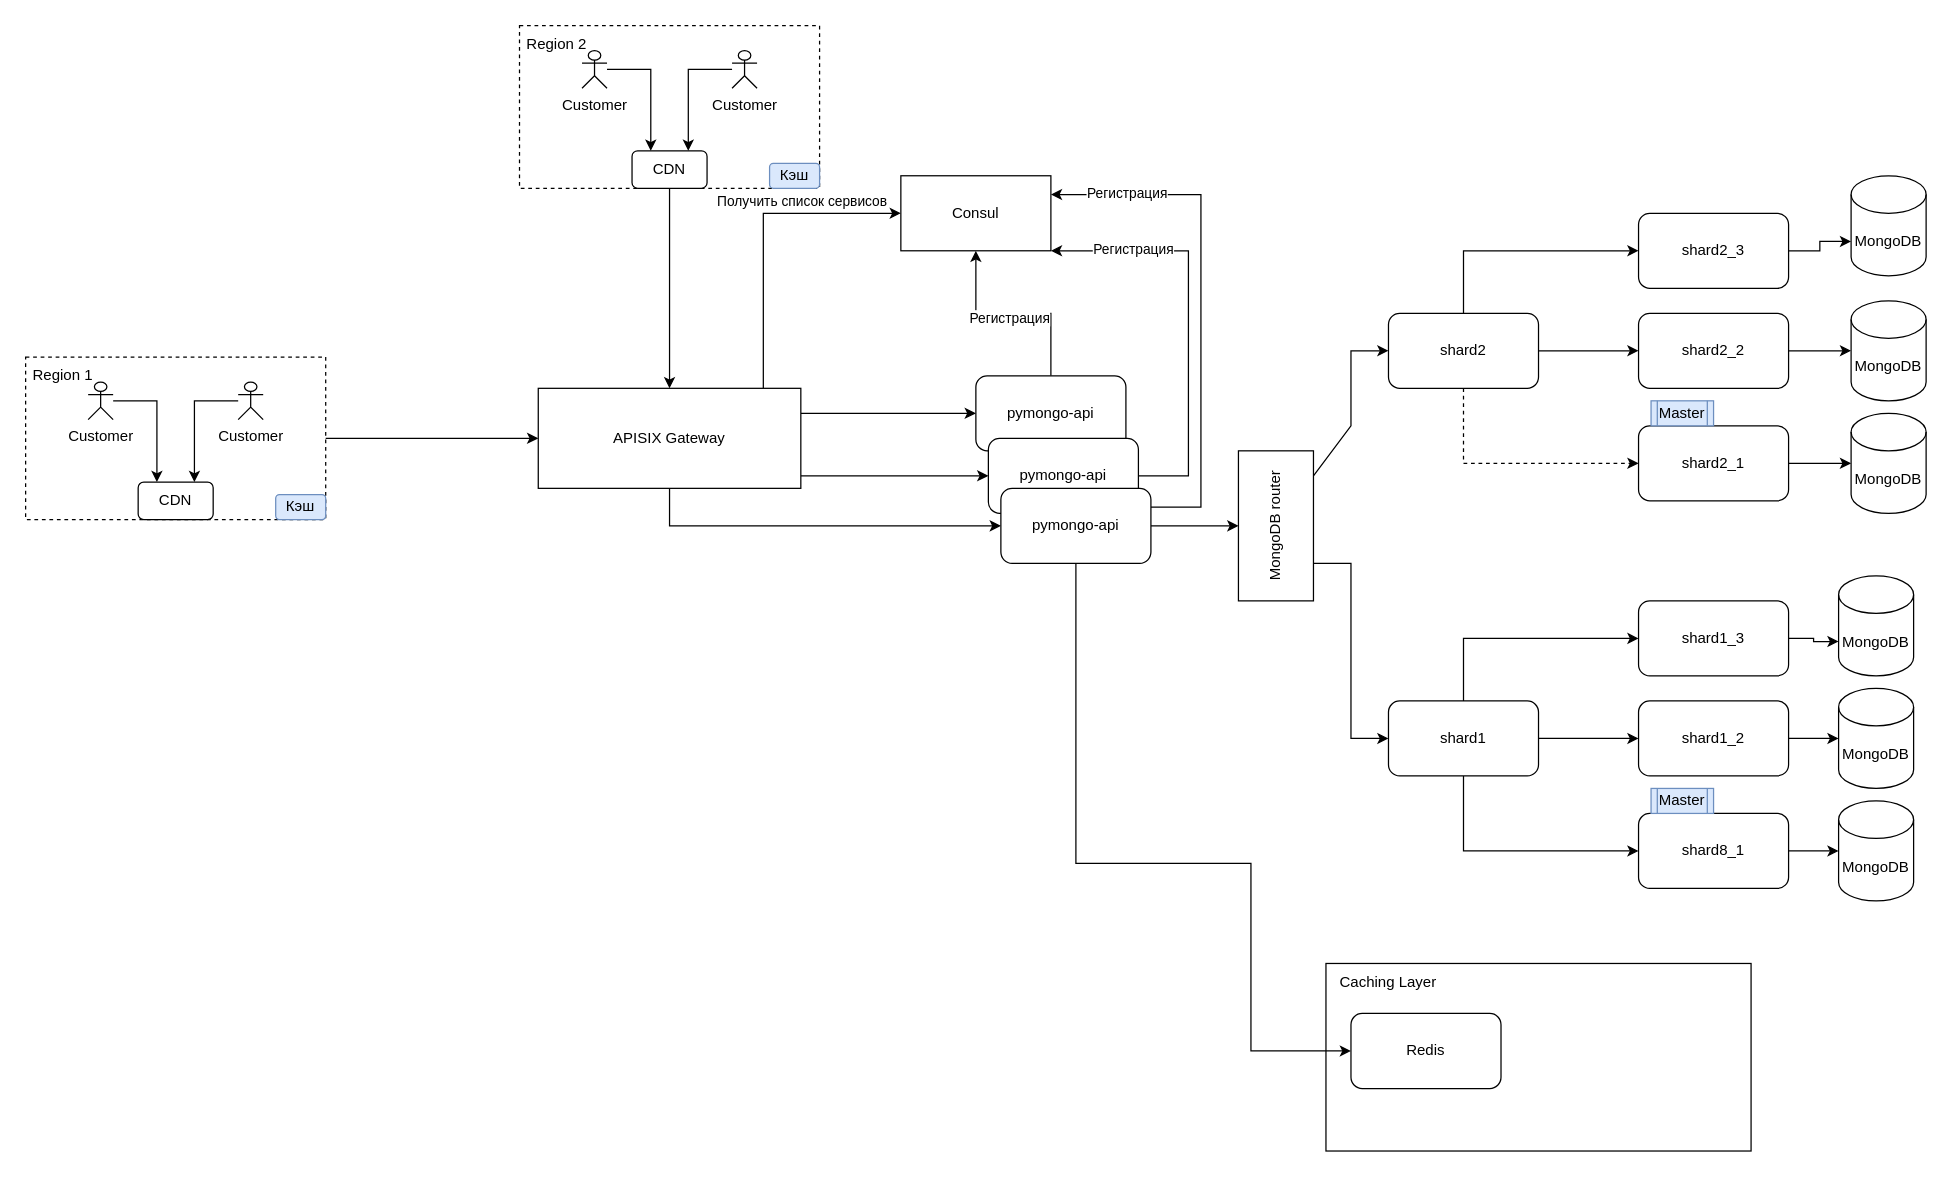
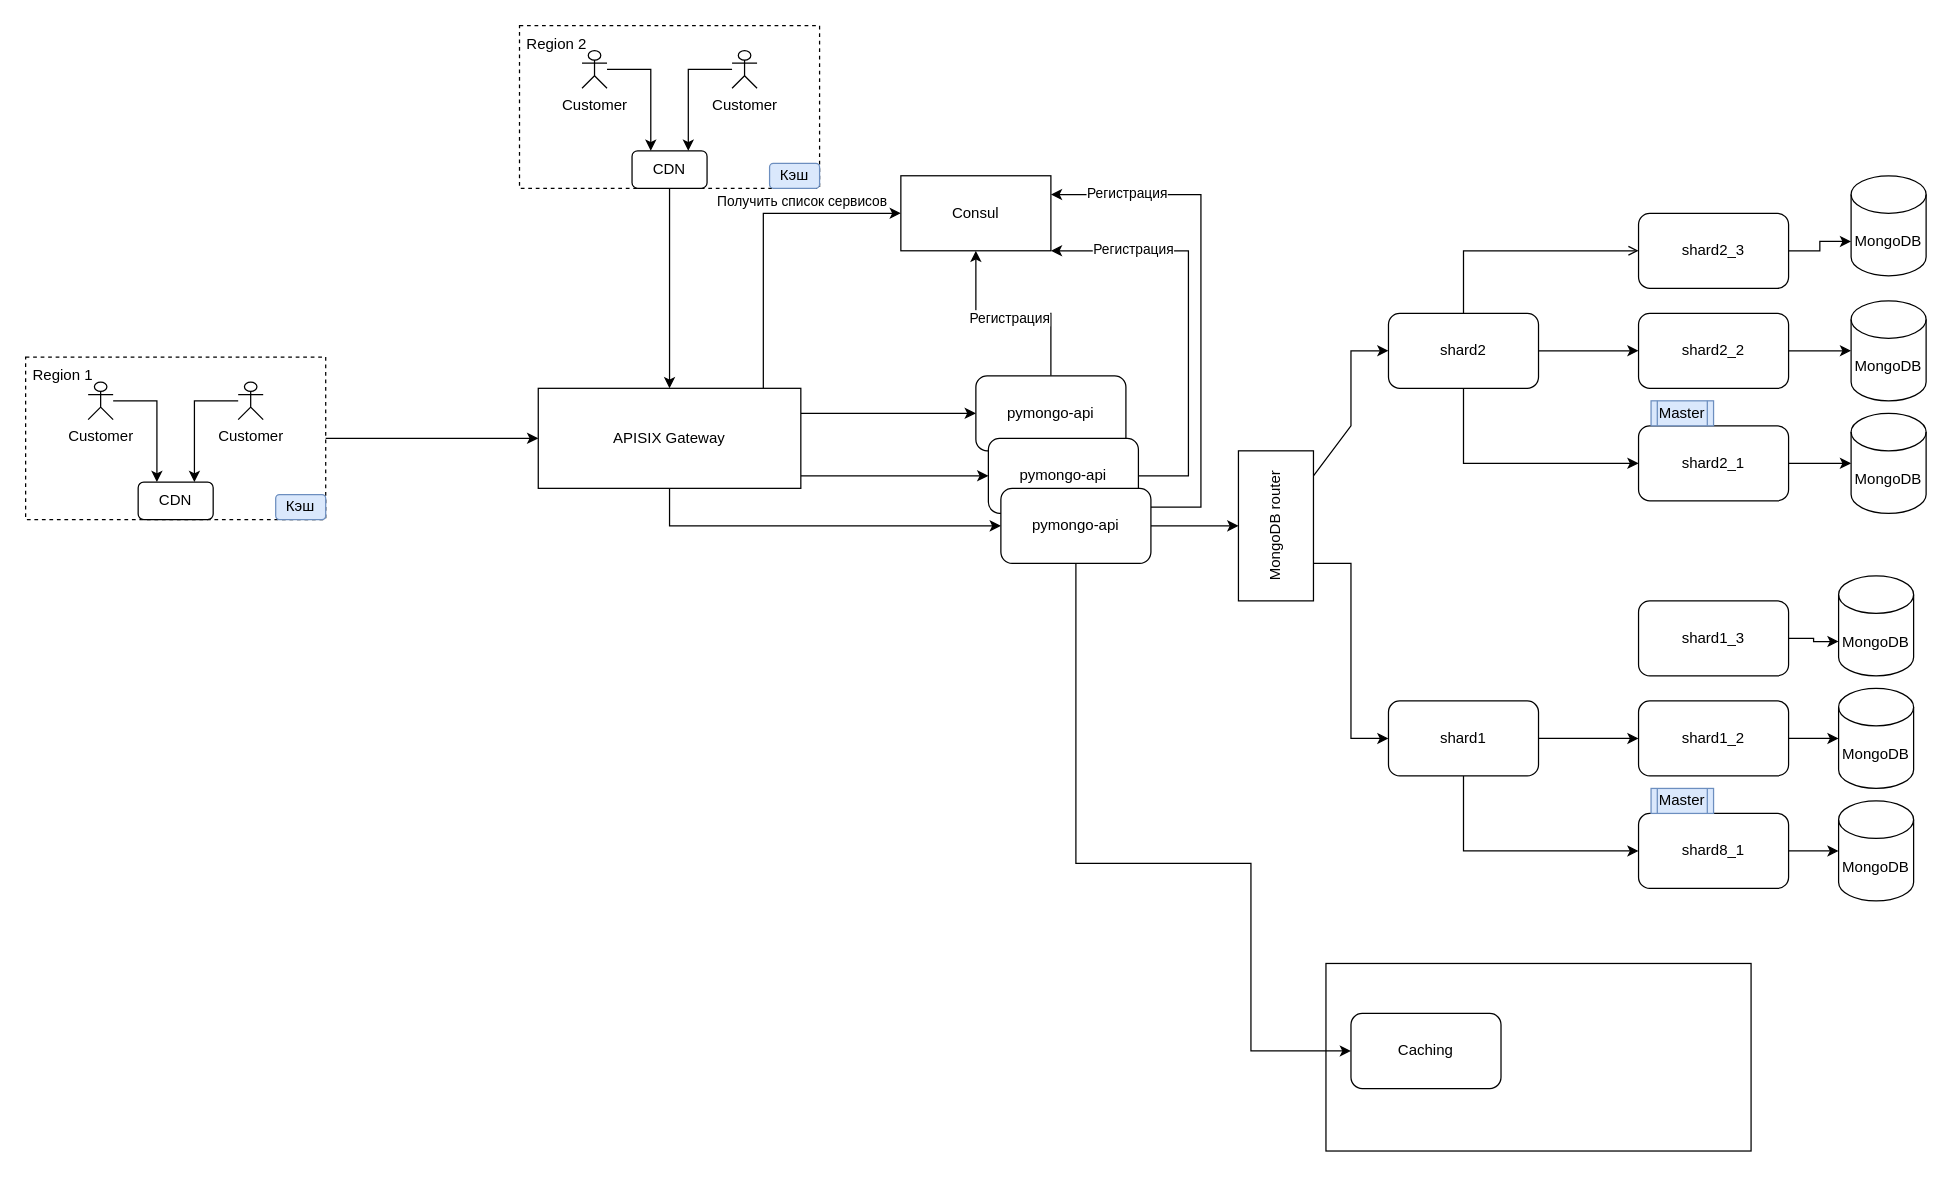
(1628, 251) -> (1630, 251)
(1510, 463) -> (1510, 463)
(1515, 638) -> none
(1388, 982) -> none
(1426, 1051) -> (1426, 1051)
